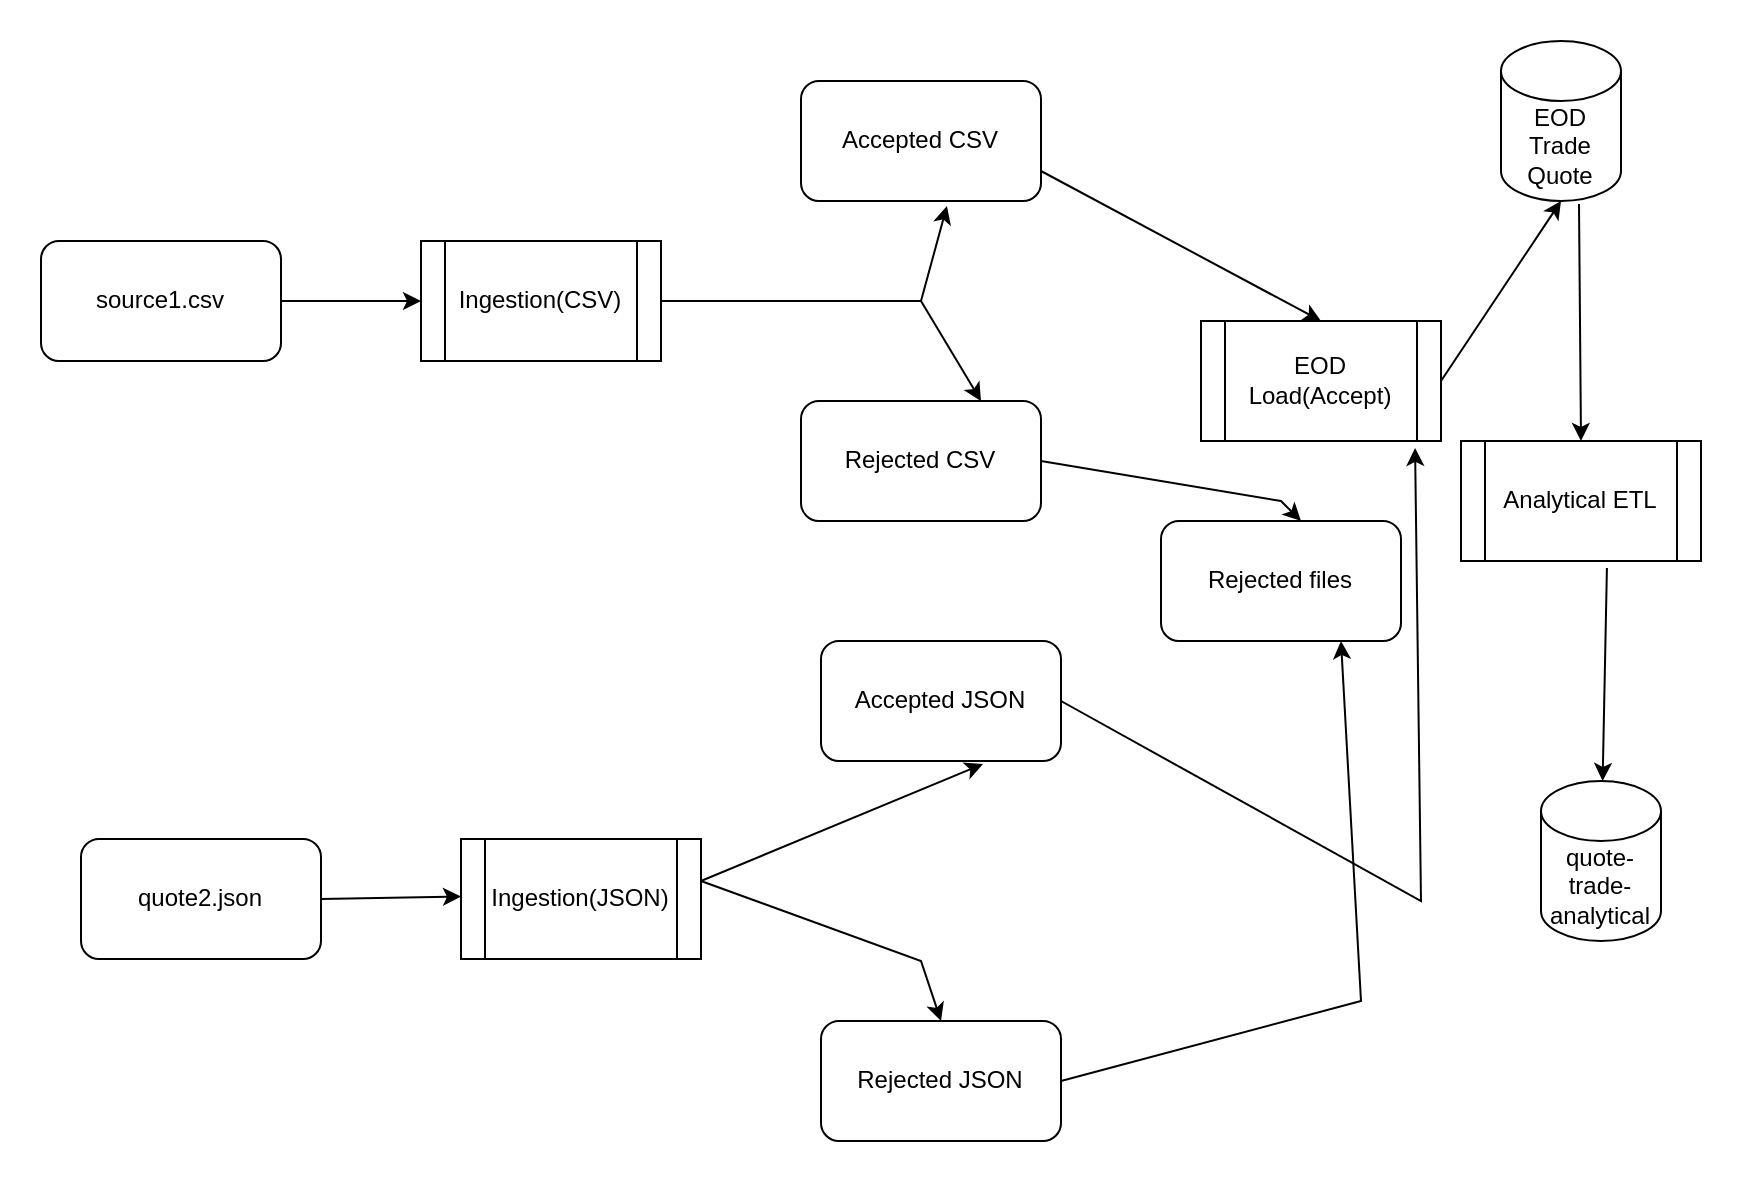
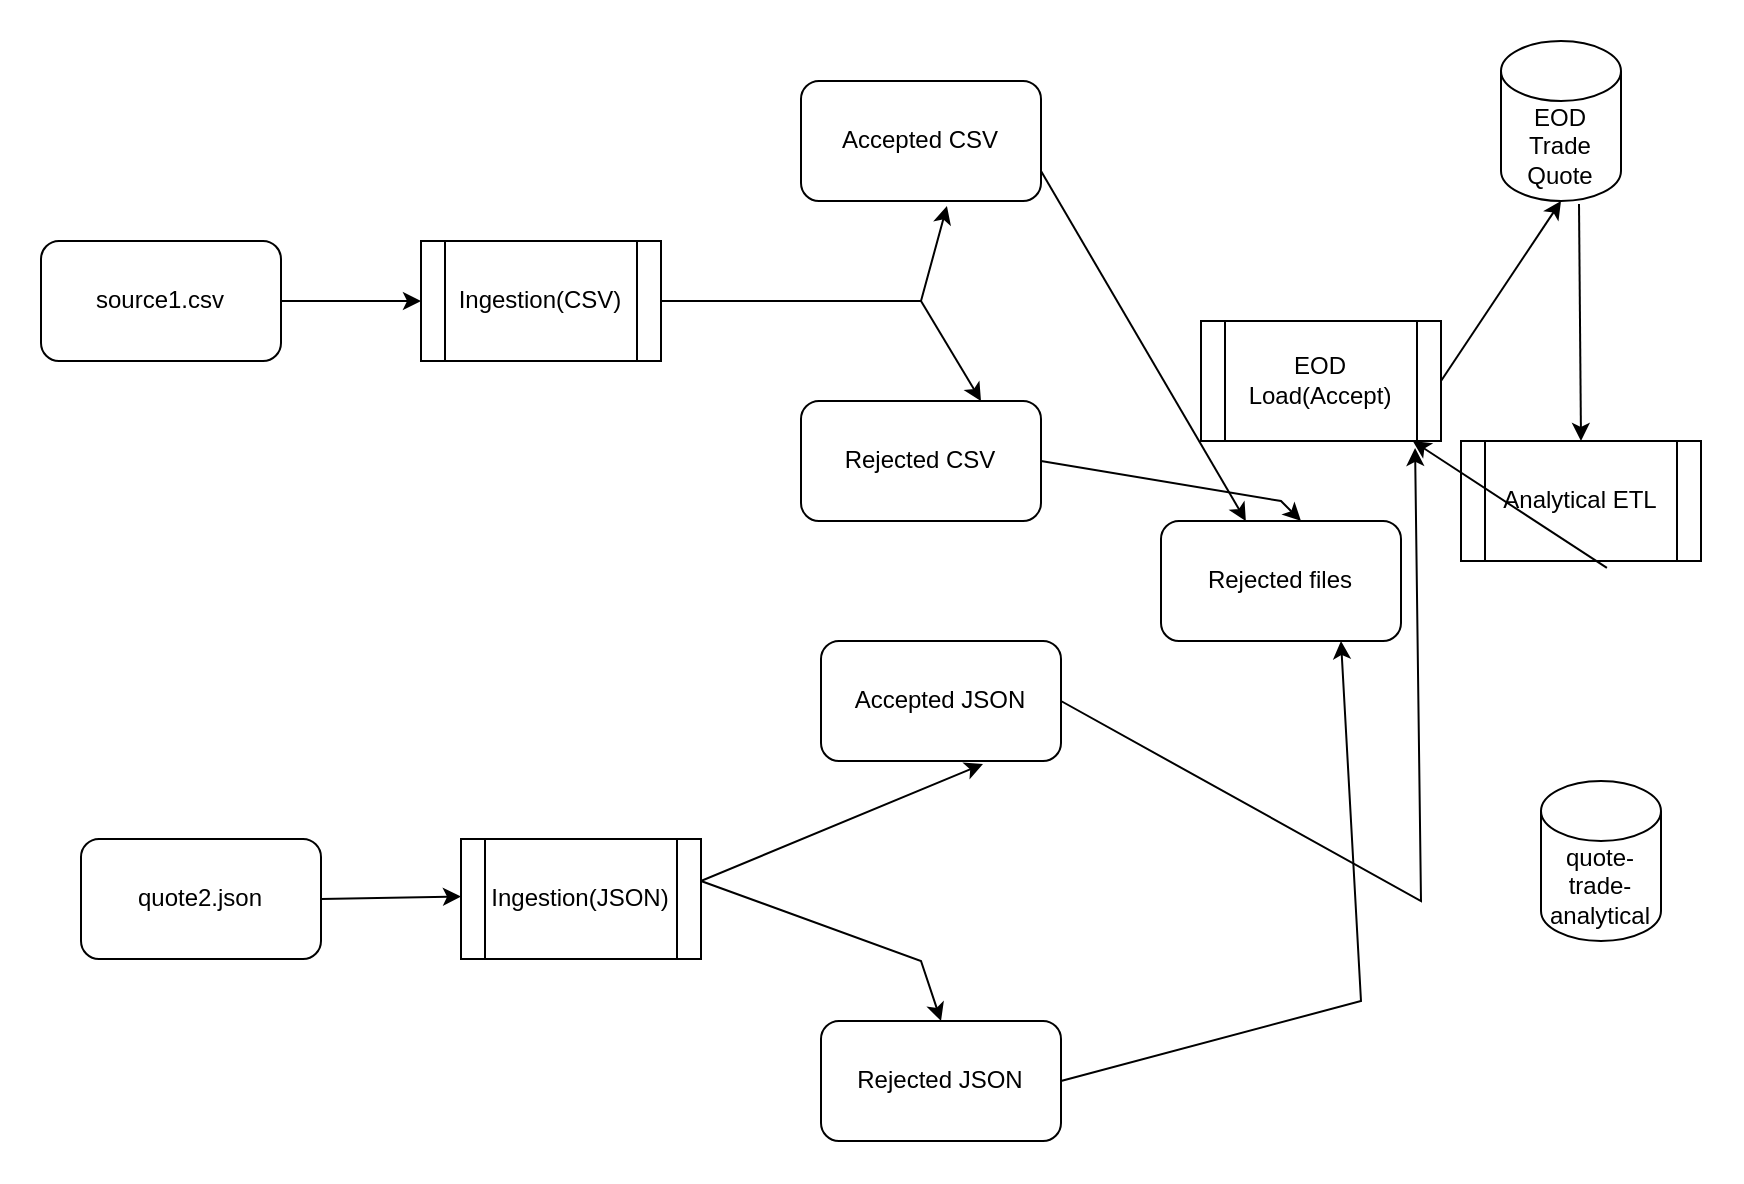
(1175, 243) -> (1140, 341)
(1605, 668) -> (1577, 548)
